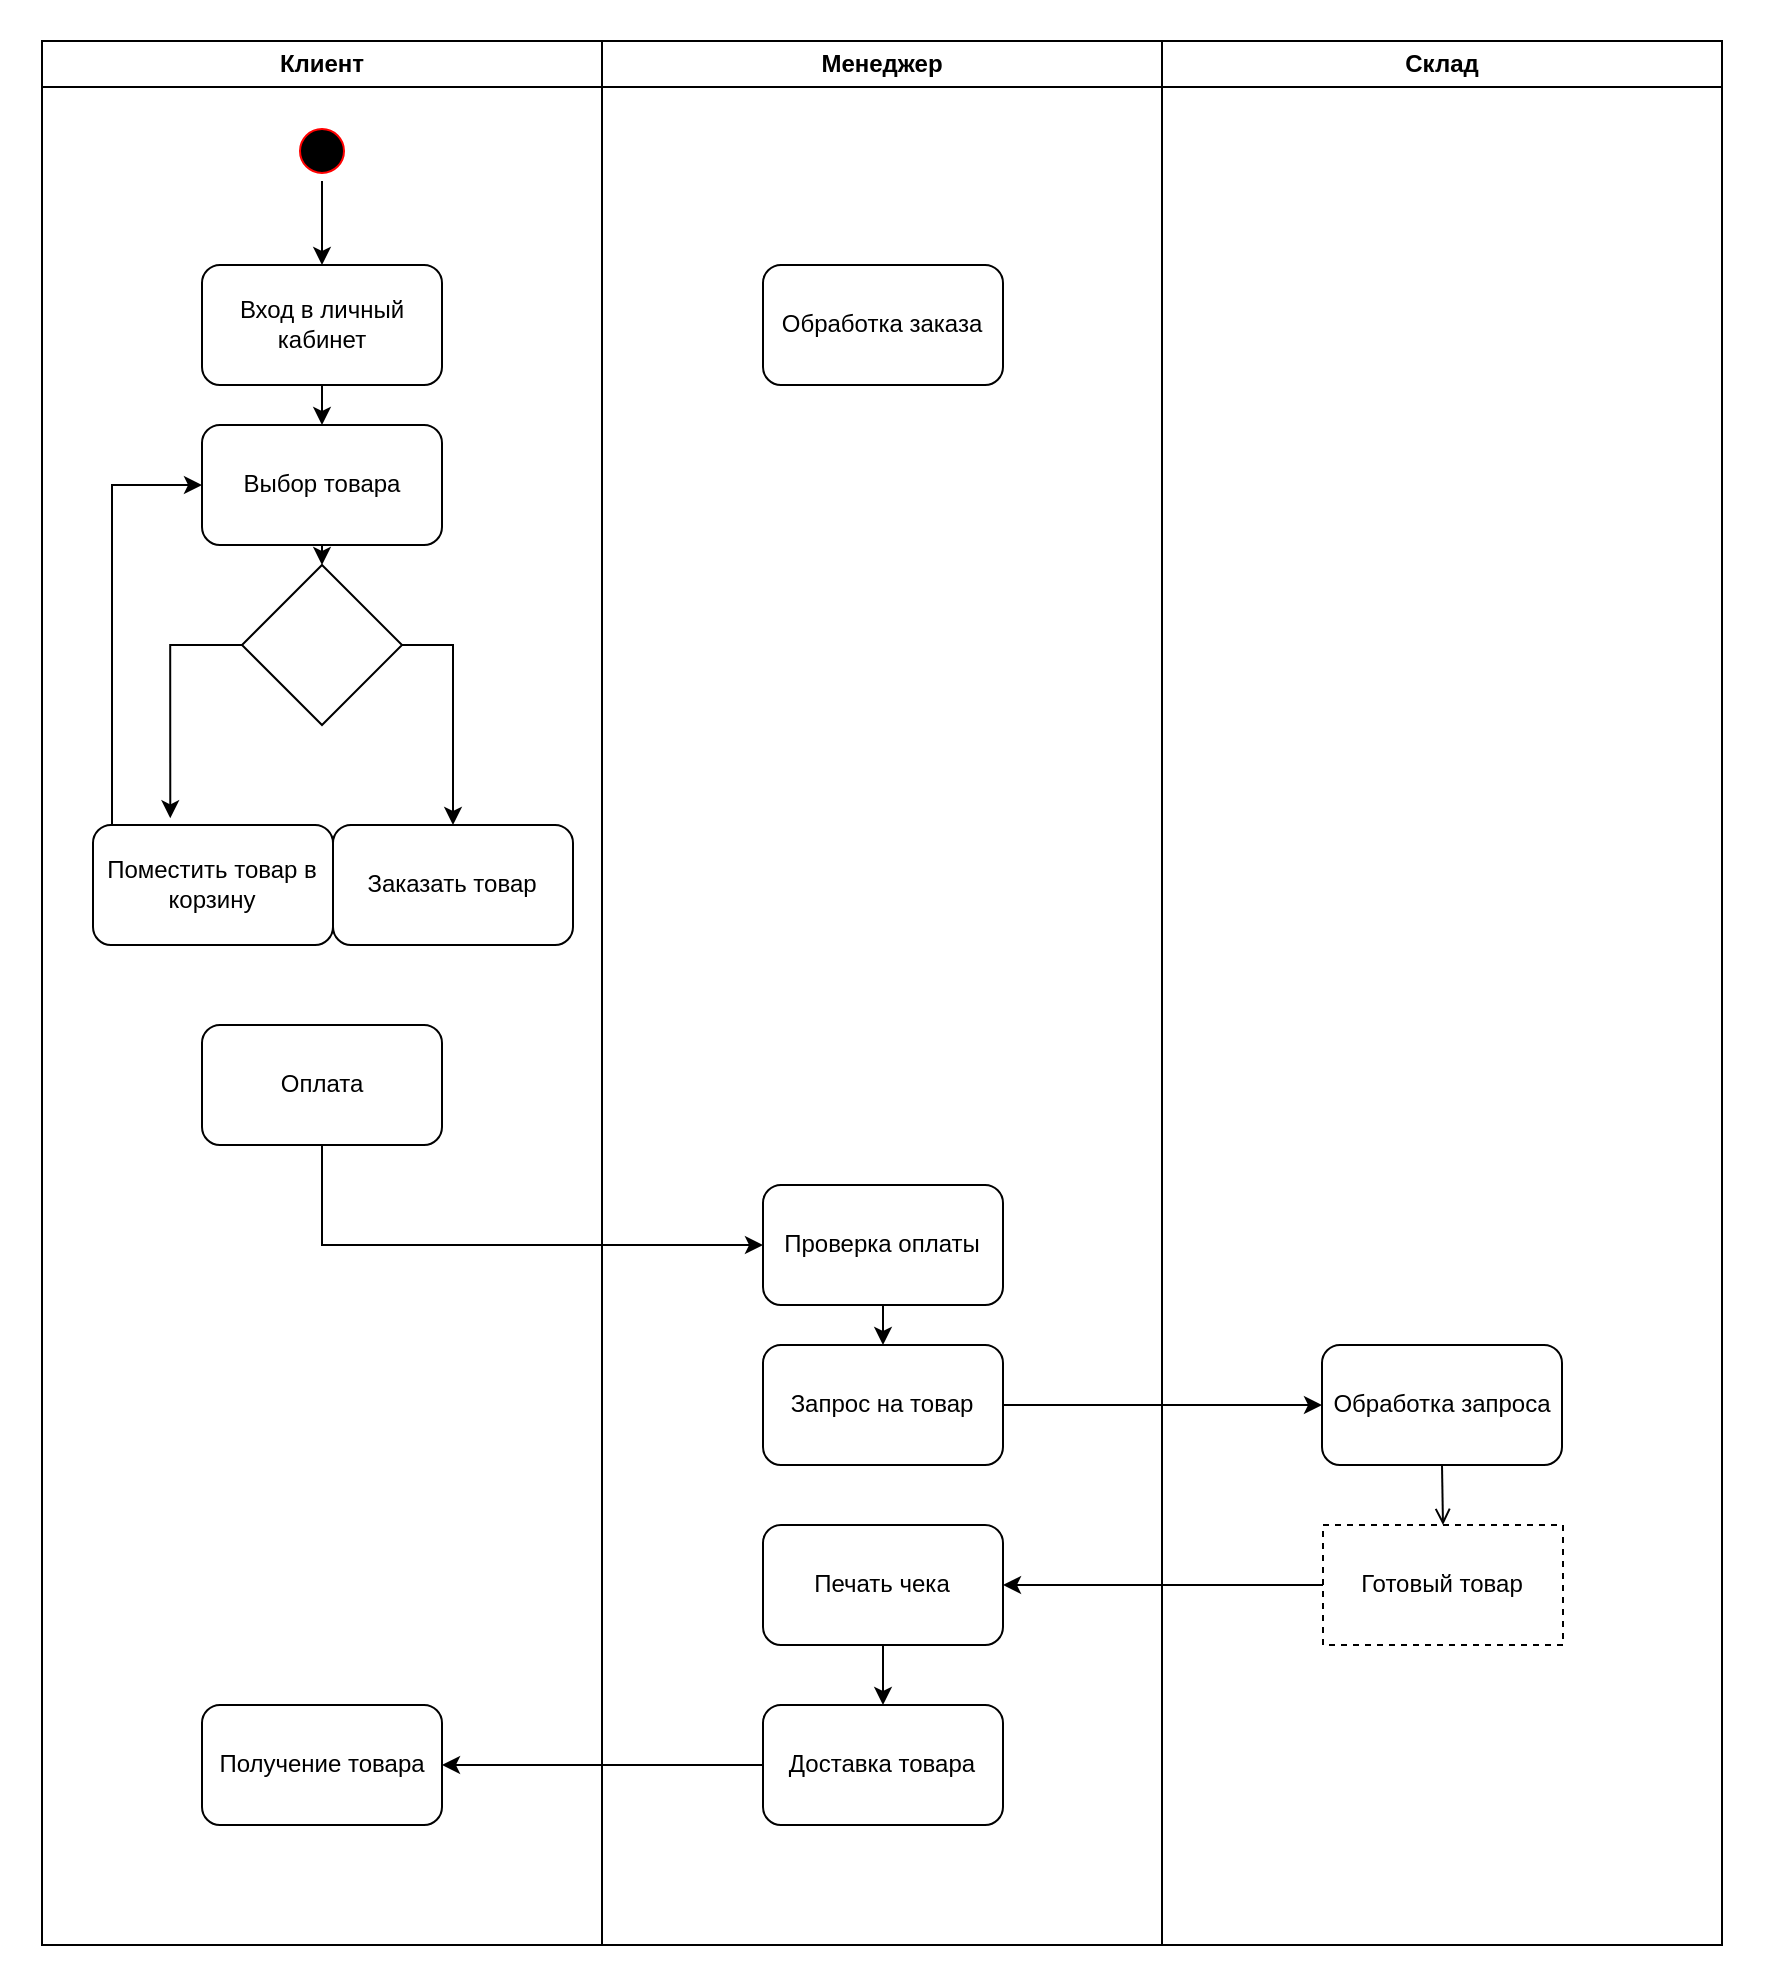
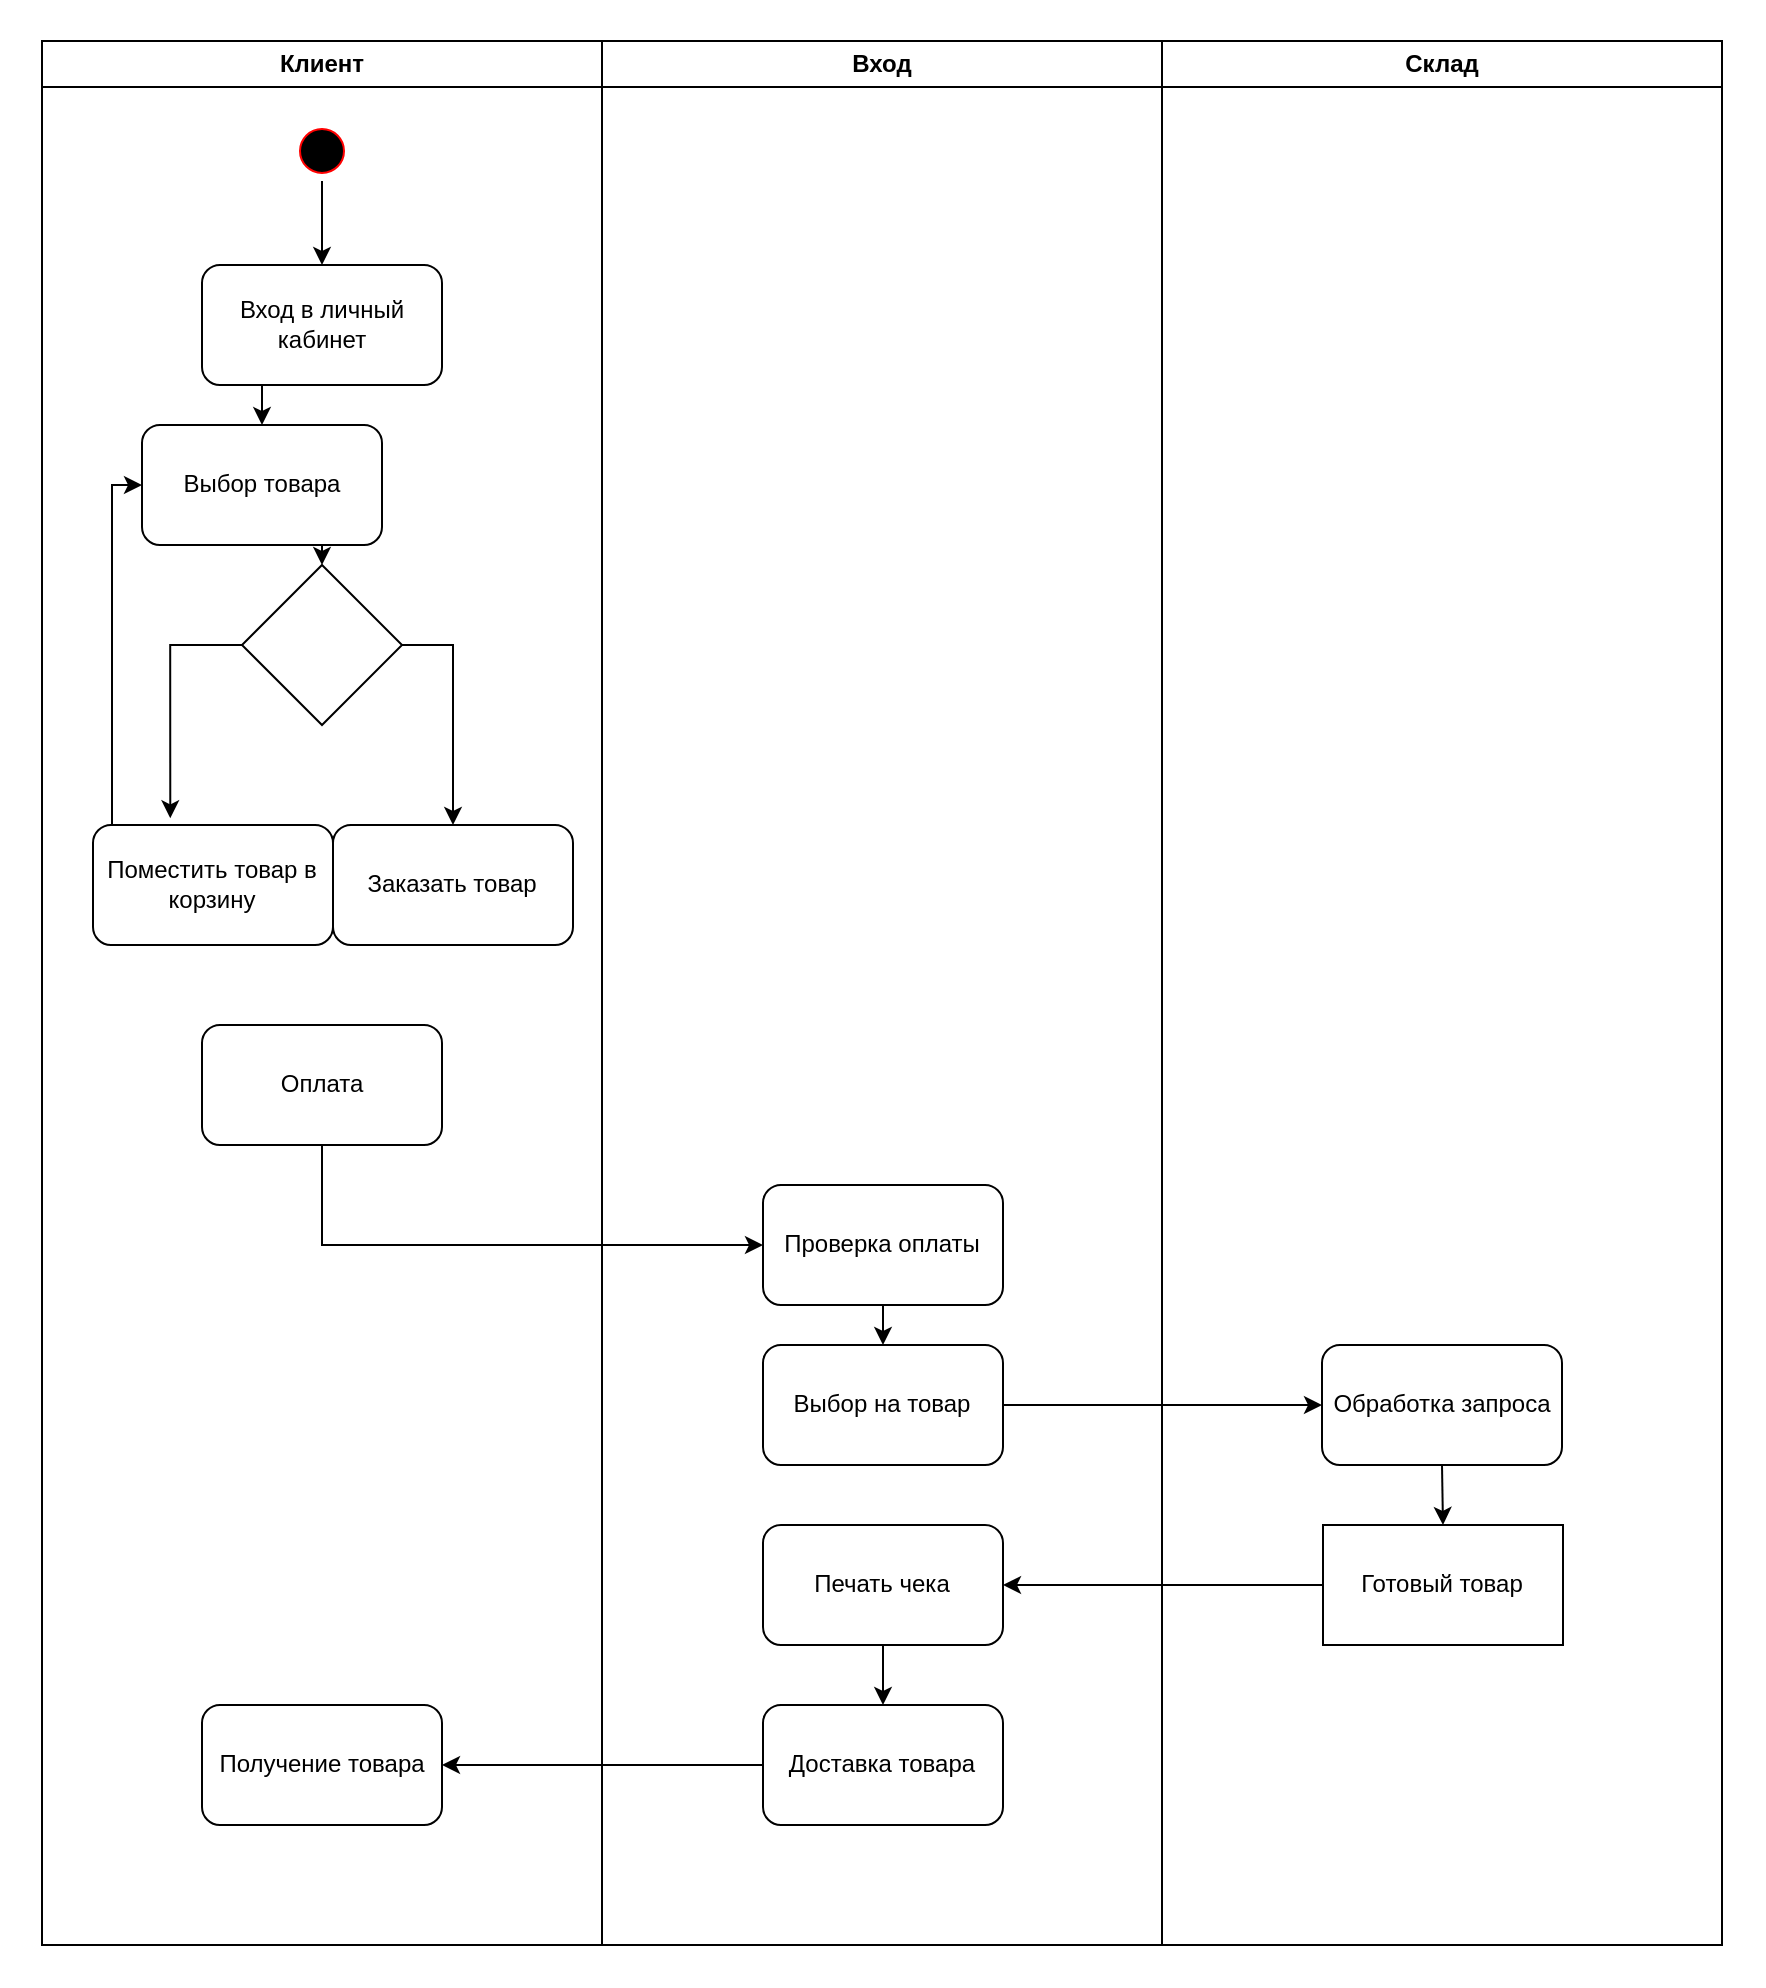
(883, 65) -> (883, 65)
(883, 325) -> none
(322, 485) -> (262, 485)
(883, 1405) -> (883, 1405)
(1443, 1513) -> (1443, 1510)
(1443, 1585) -> (1443, 1585)
